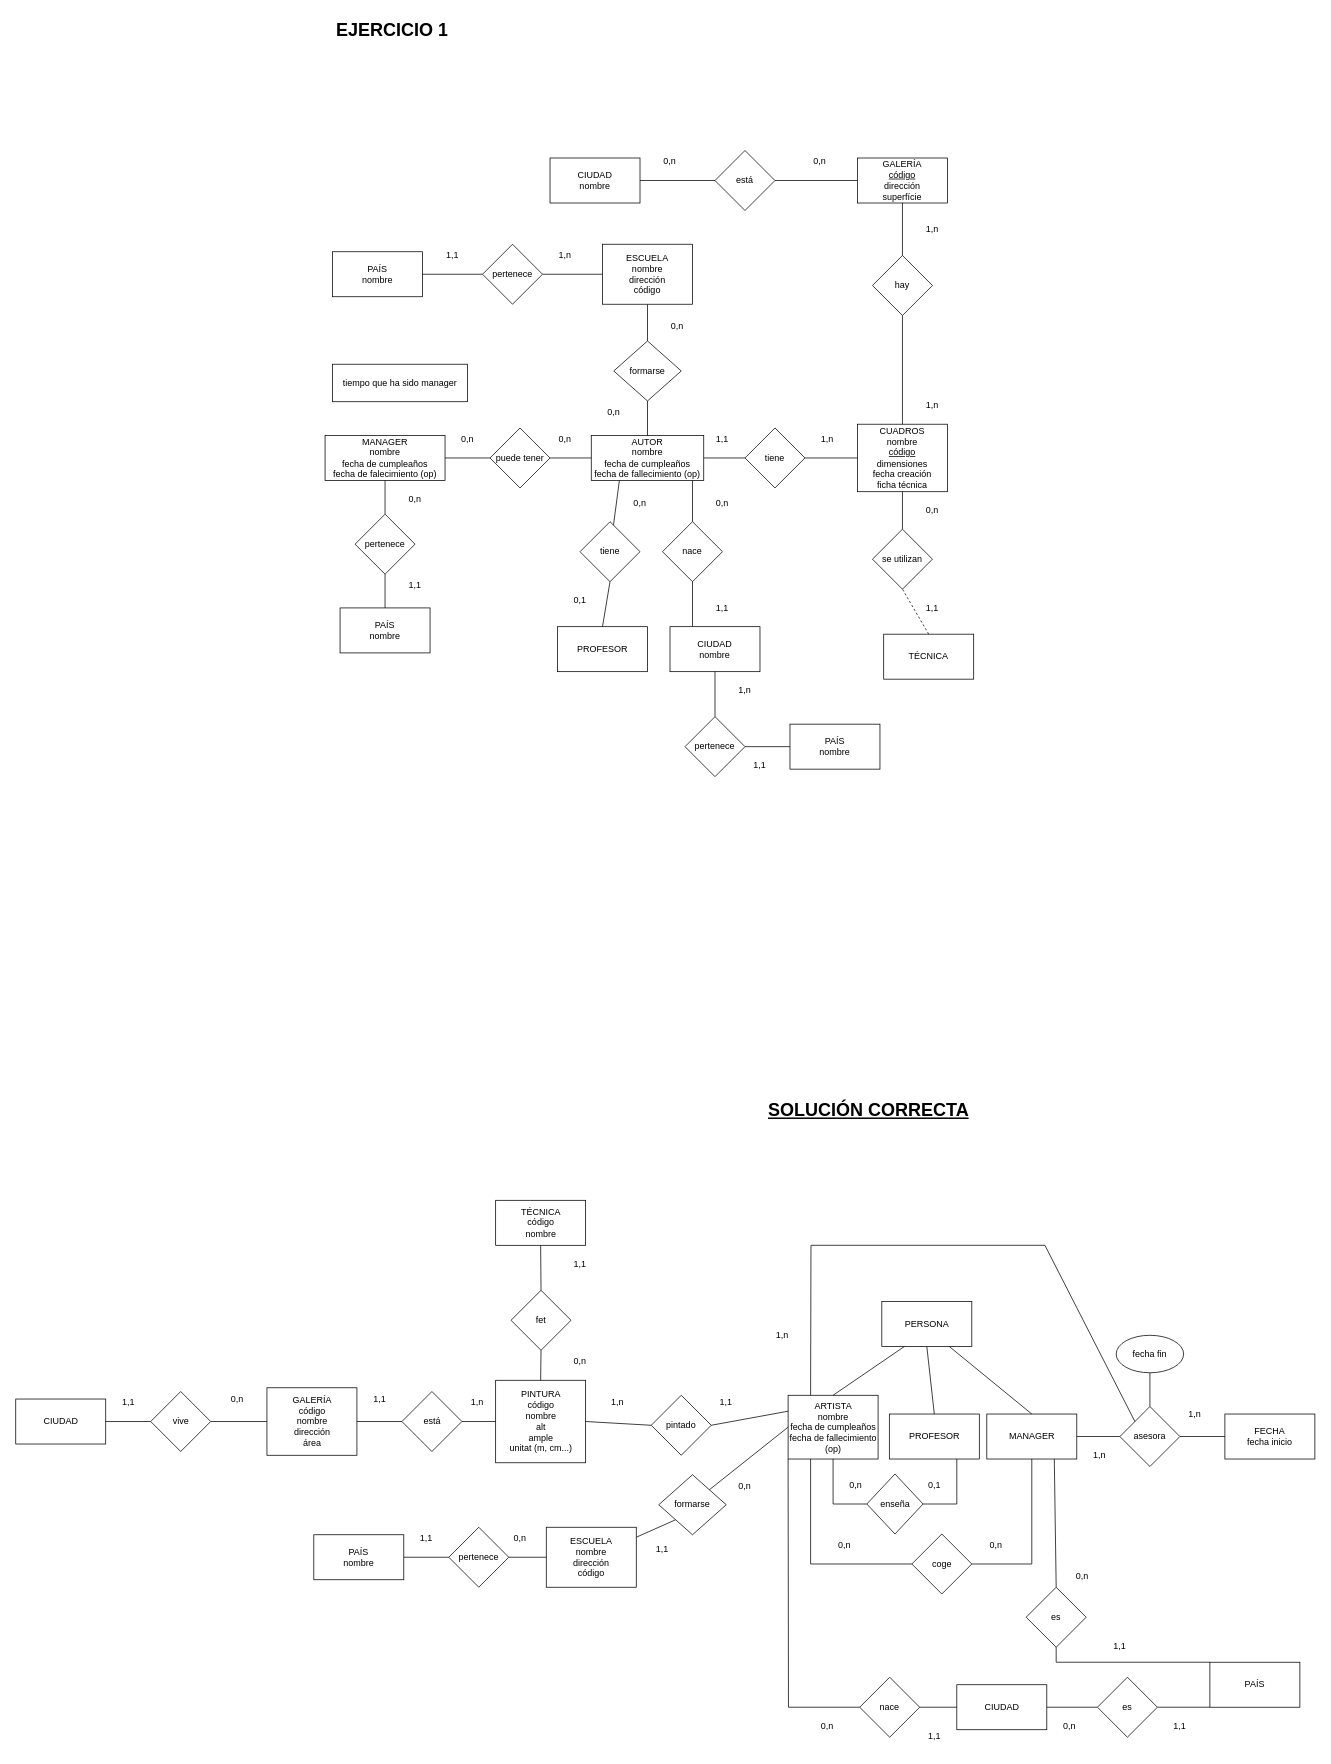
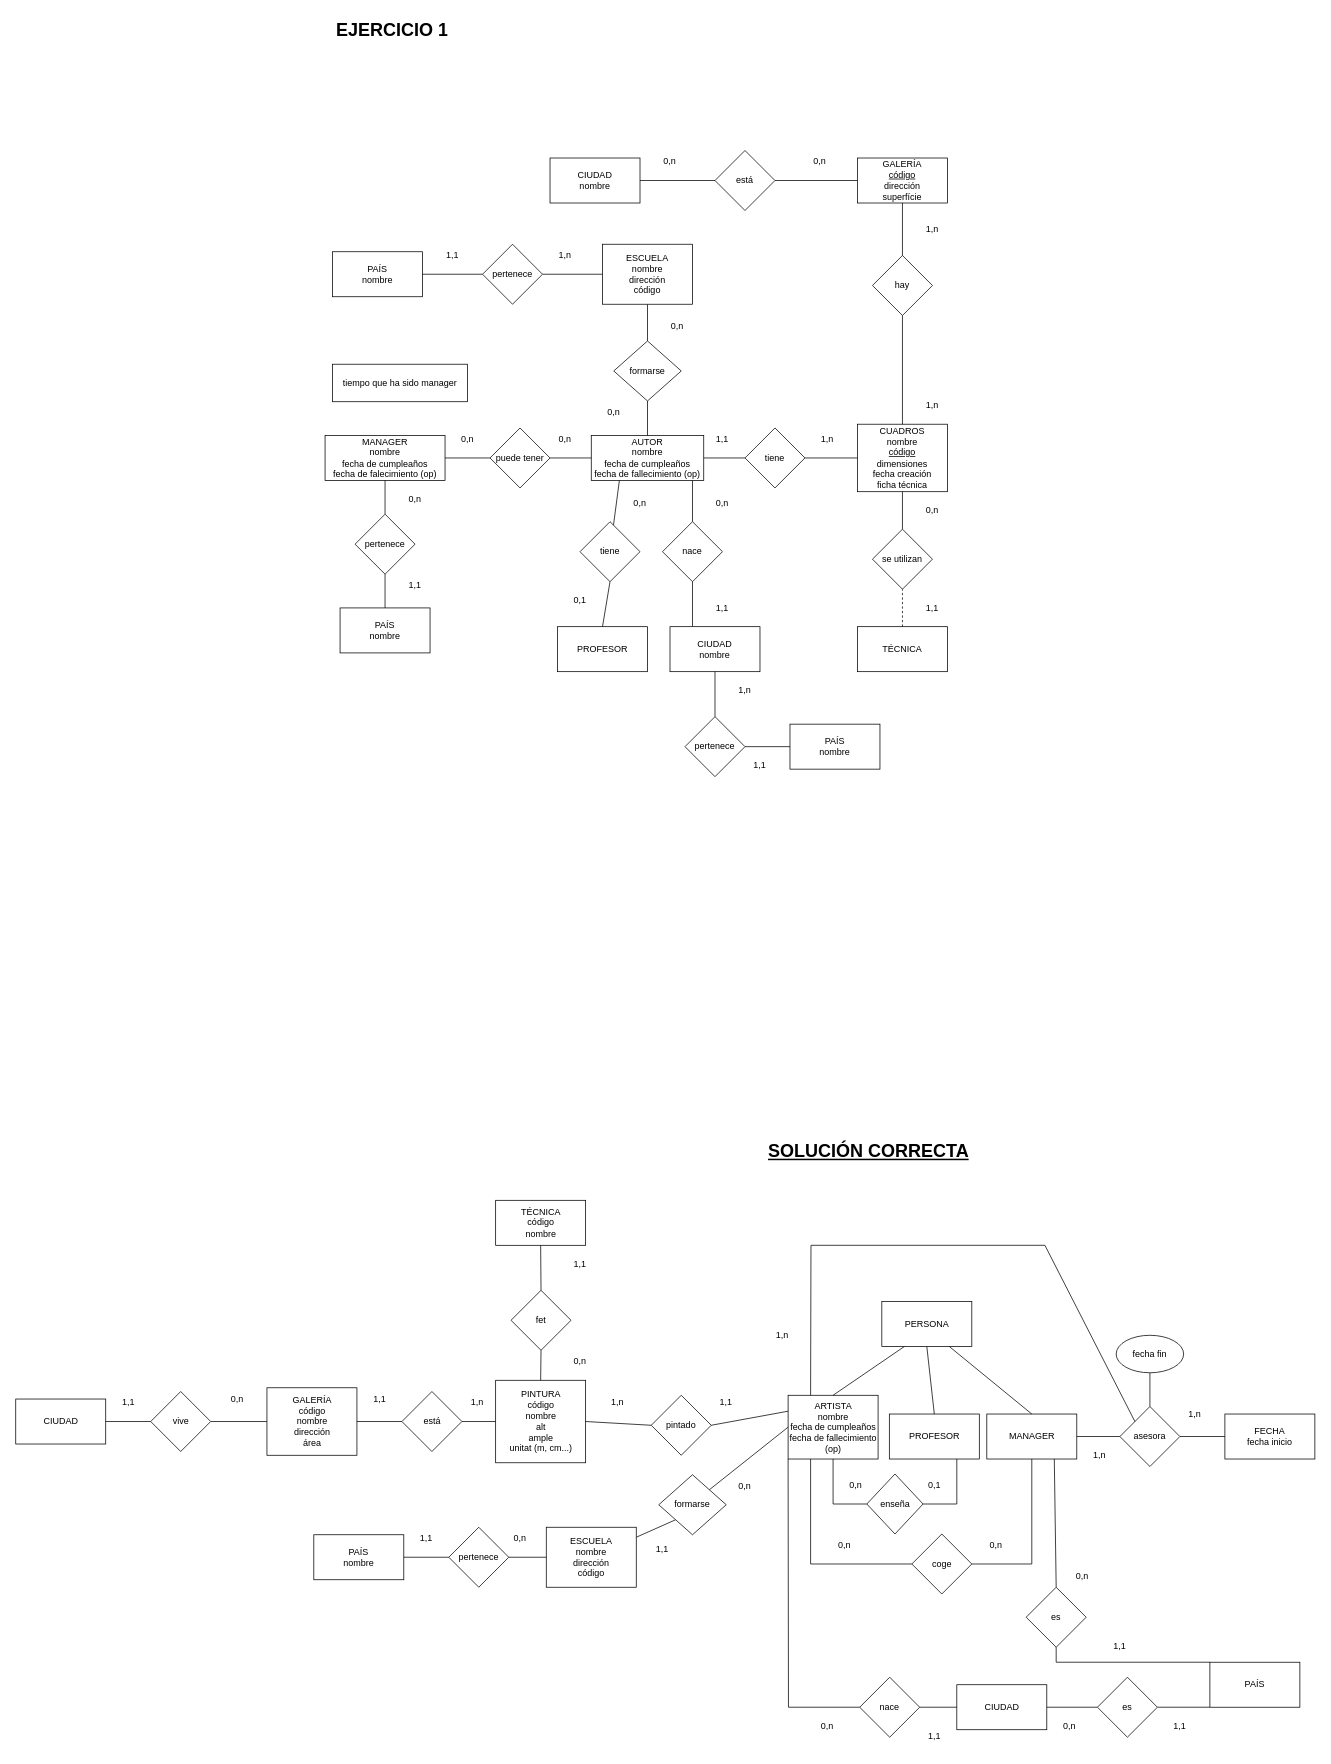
(929, 657) -> (903, 649)
(869, 1110) -> (869, 1152)
